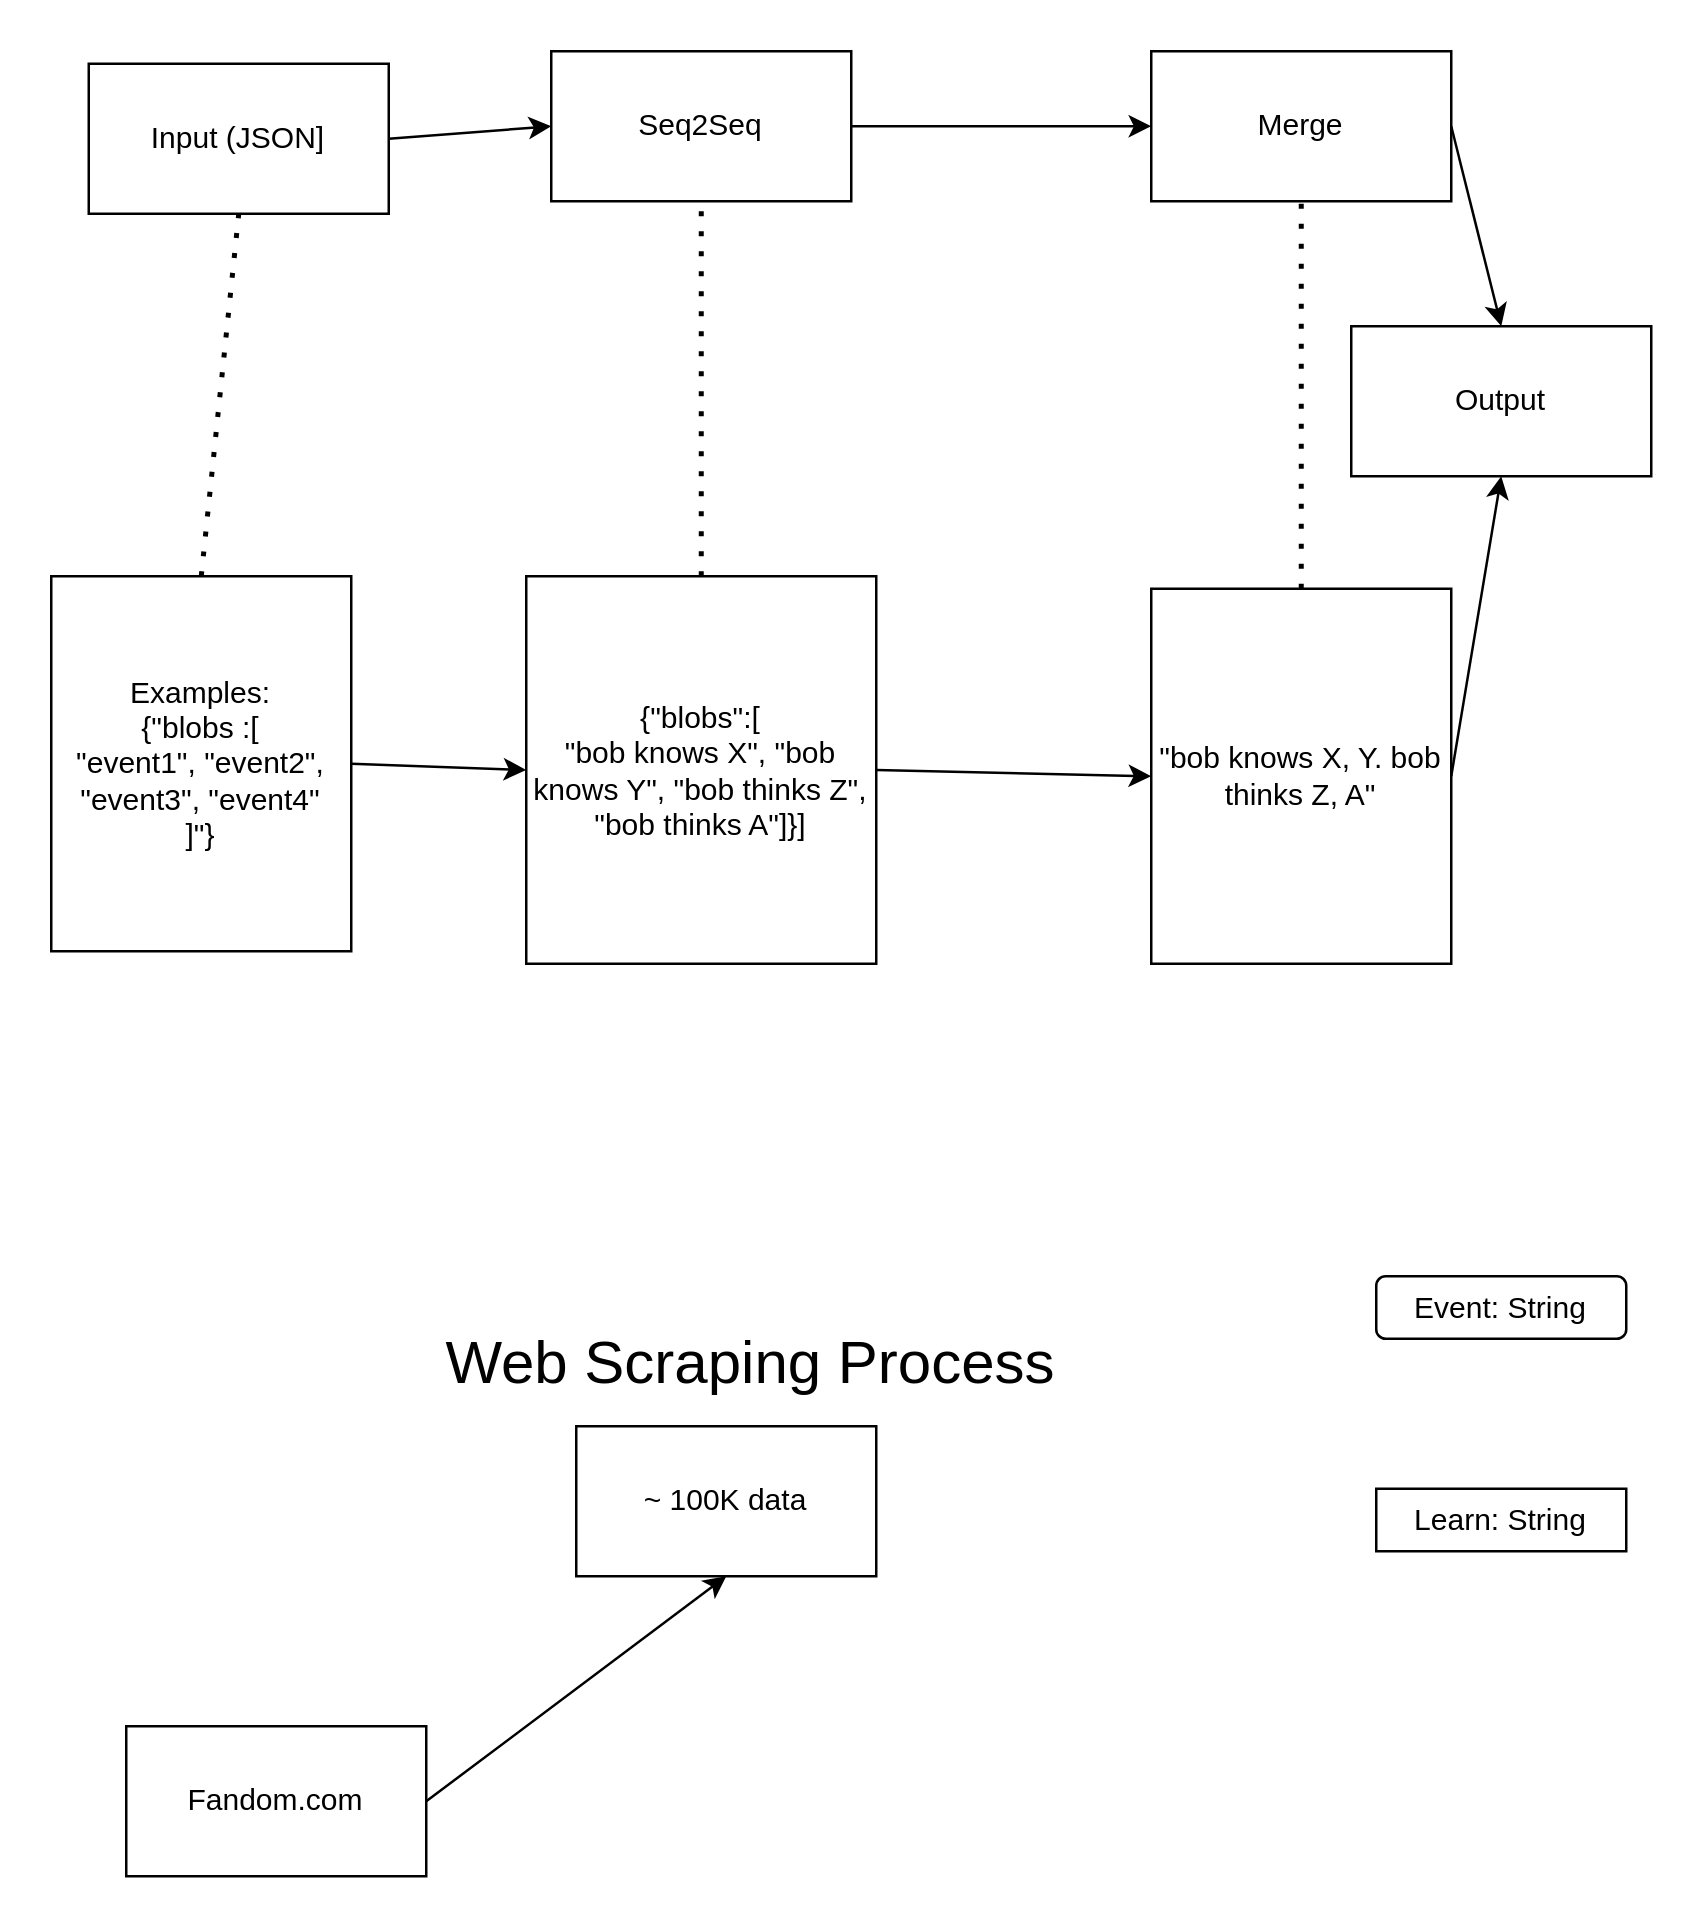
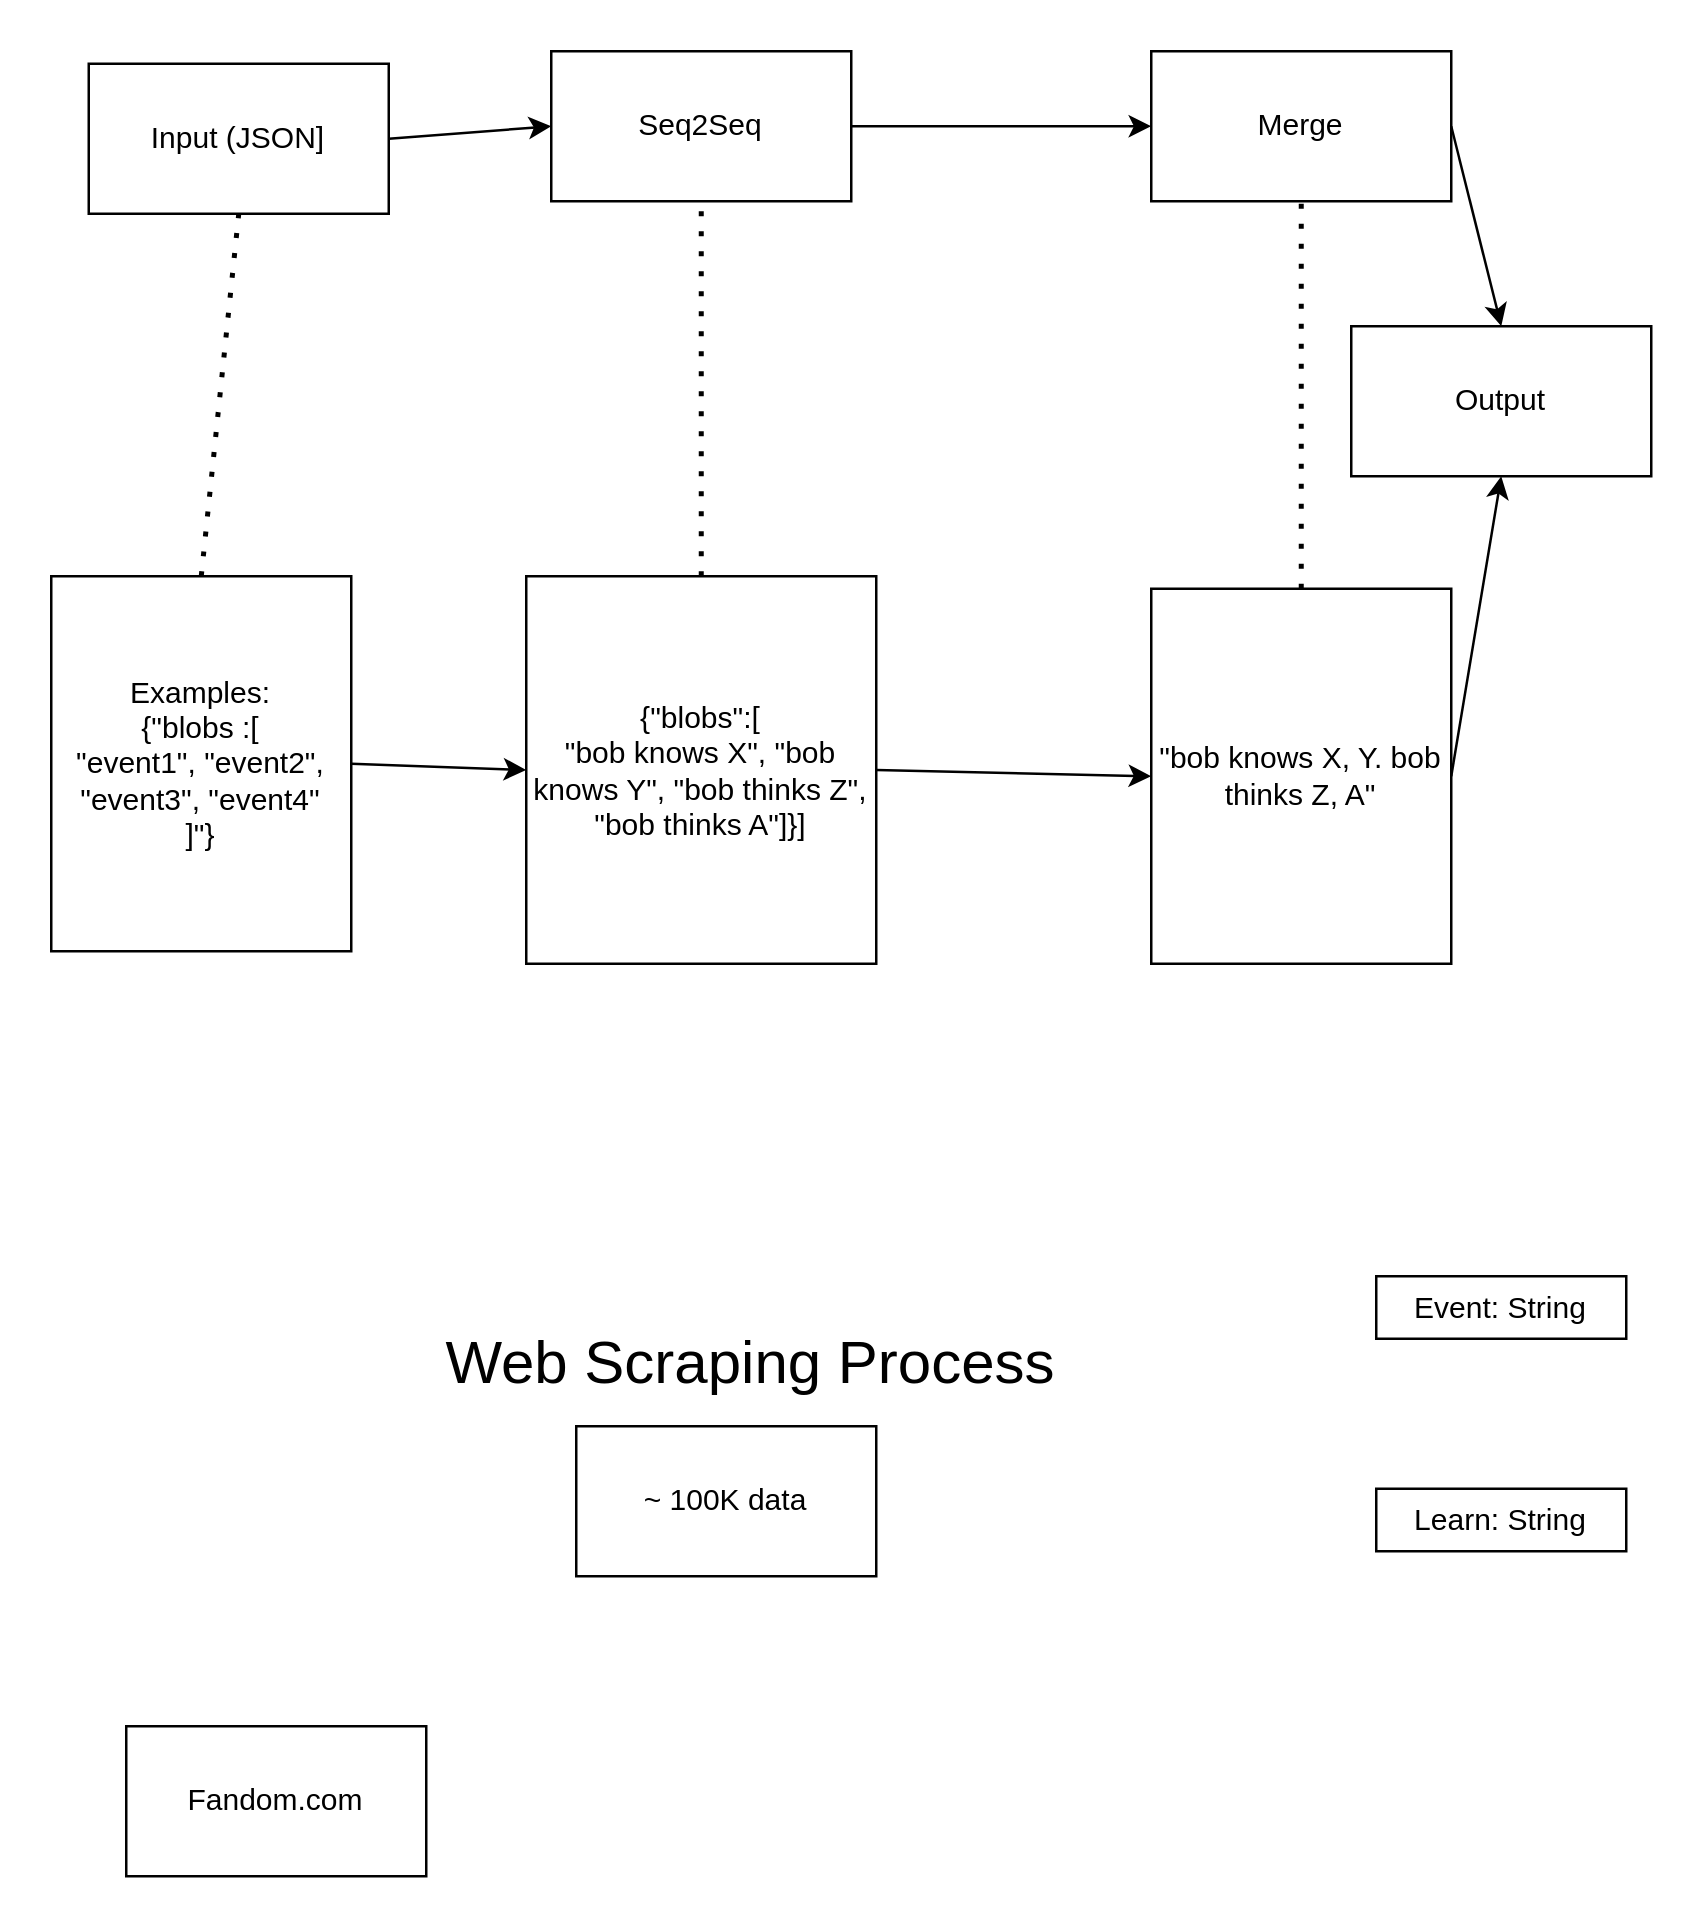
(1501, 1308) -> (1501, 1308)
(569, 1694) -> none
